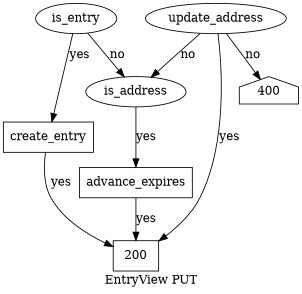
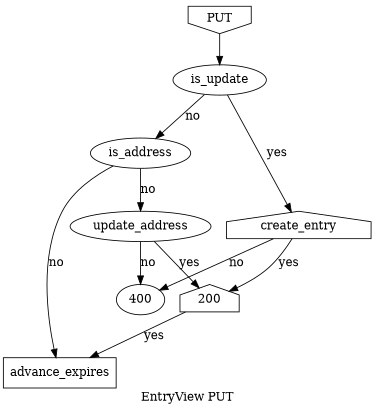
(76, 19) -> (220, 80)
none -> (220, 19)
(179, 53) -> (141, 186)
(269, 92) -> (141, 300)
(48, 137) -> (299, 226)
(146, 137) -> (56, 263)
(136, 215) -> (142, 333)
(136, 256) -> (210, 300)
none -> (220, 263)
